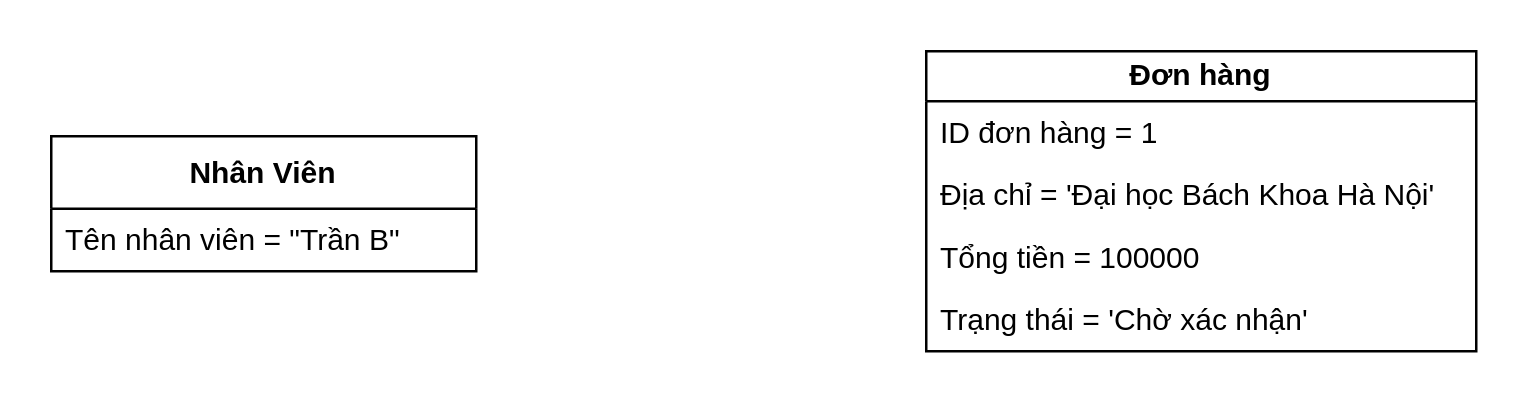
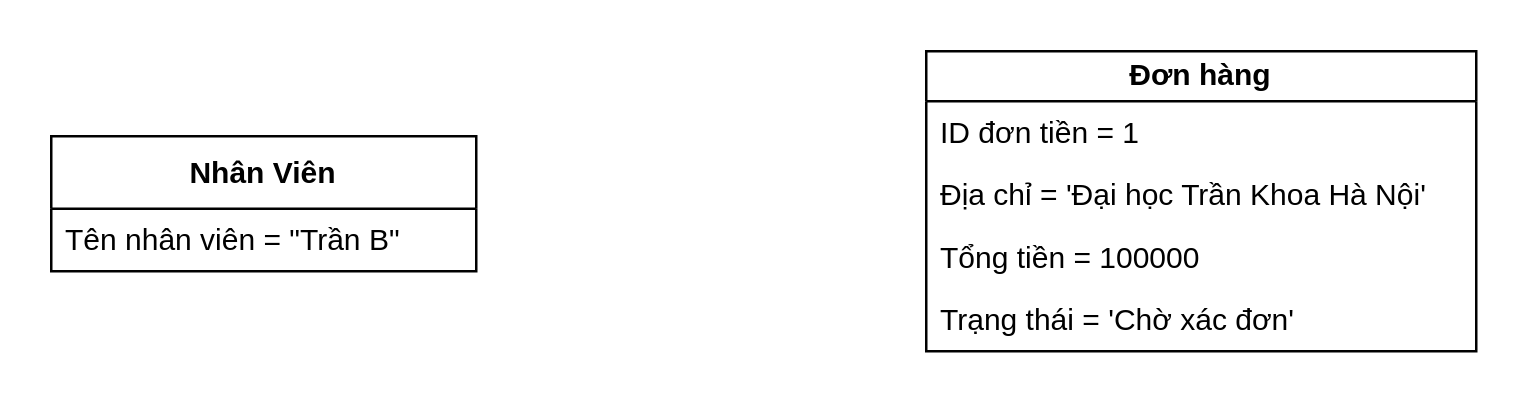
(1052, 134) -> (1048, 134)
(1197, 196) -> (1197, 196)
(1137, 321) -> (1128, 321)
